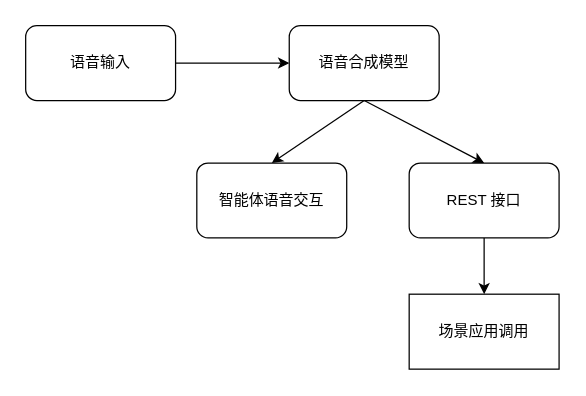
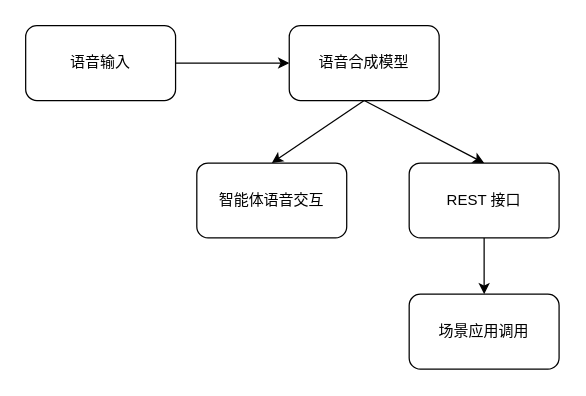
(484, 332) -> (484, 332)
